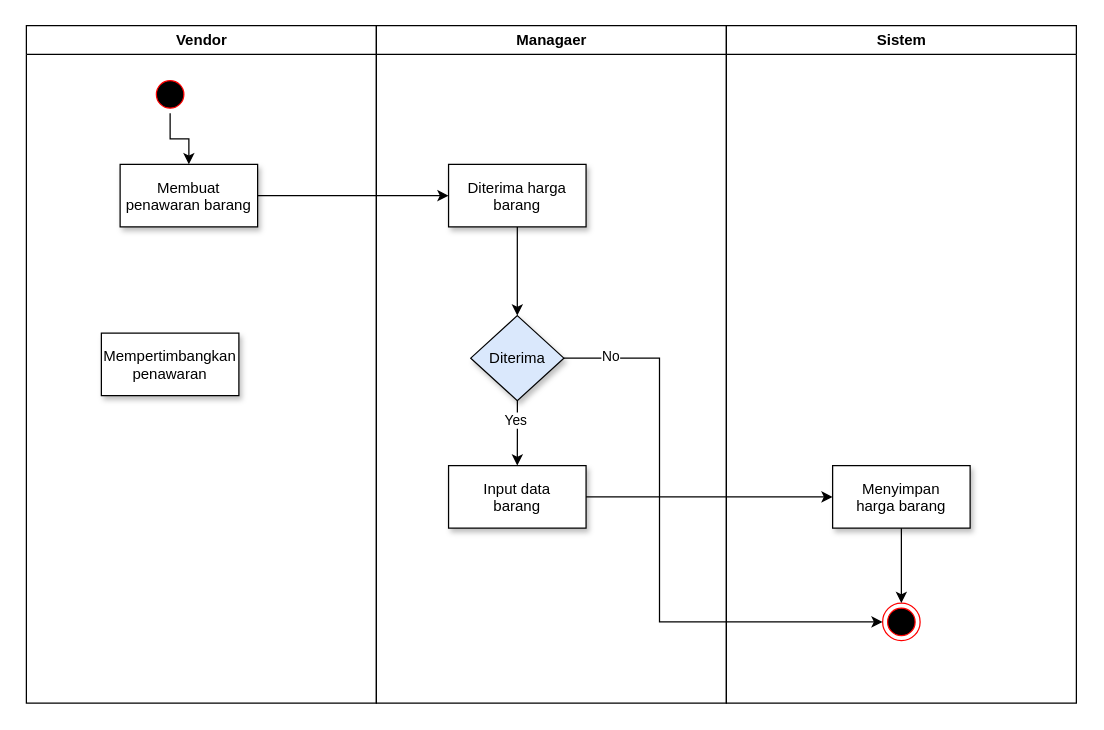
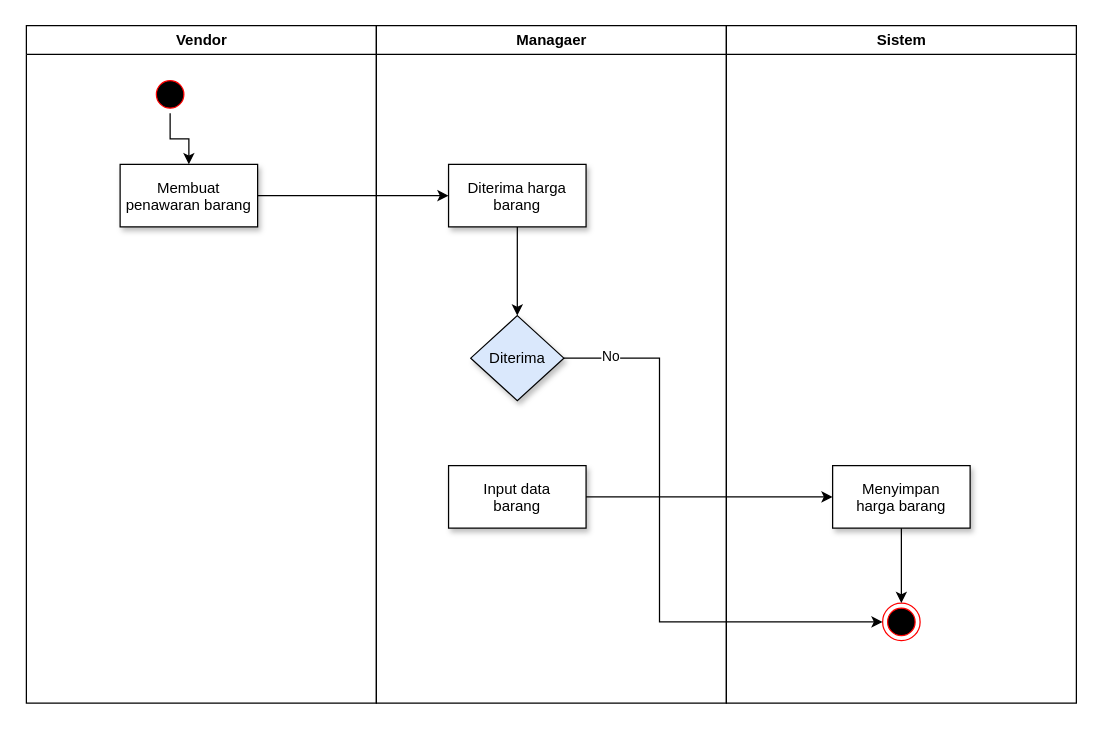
(170, 364) -> none
(517, 429) -> none
